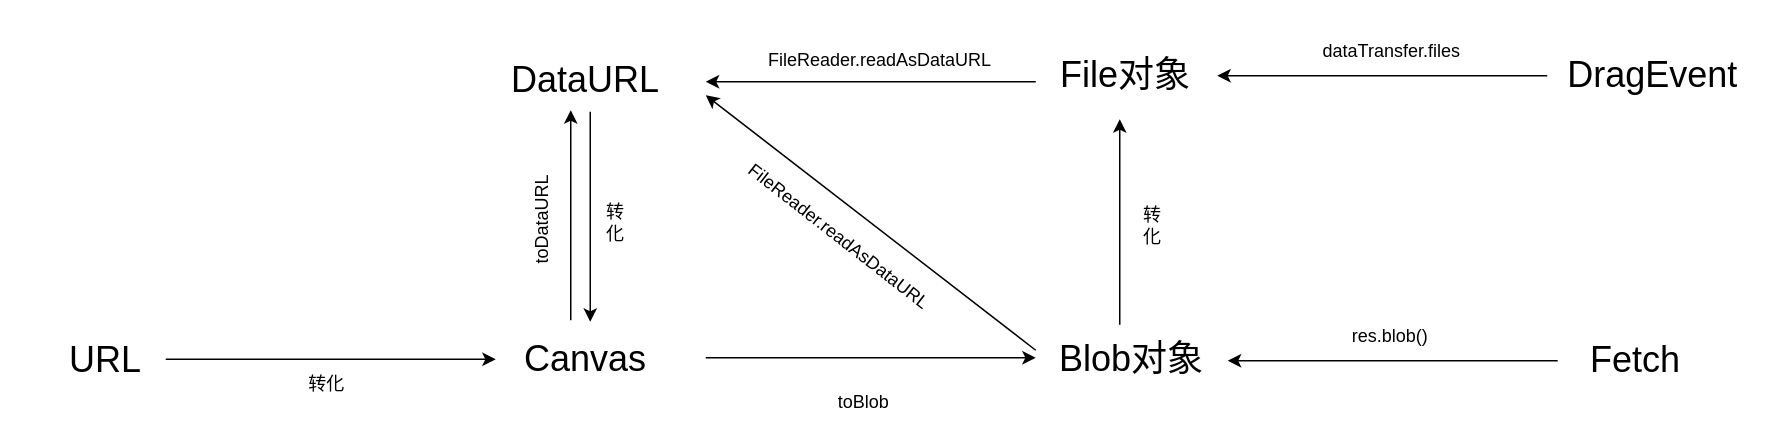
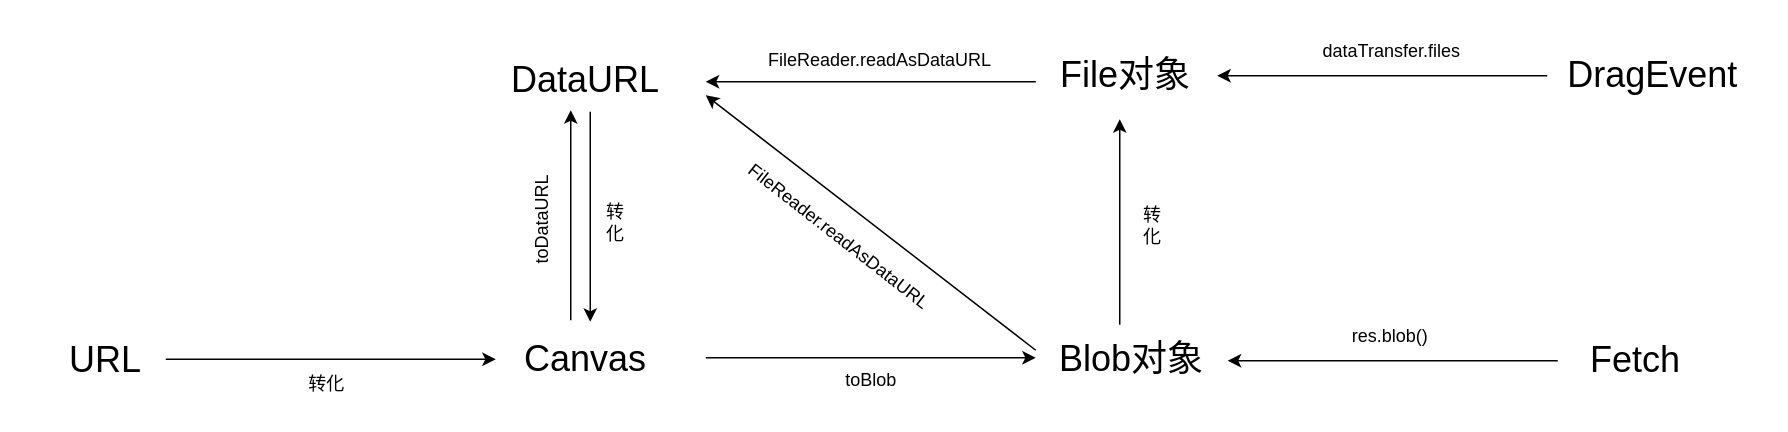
(863, 400) -> (871, 377)
